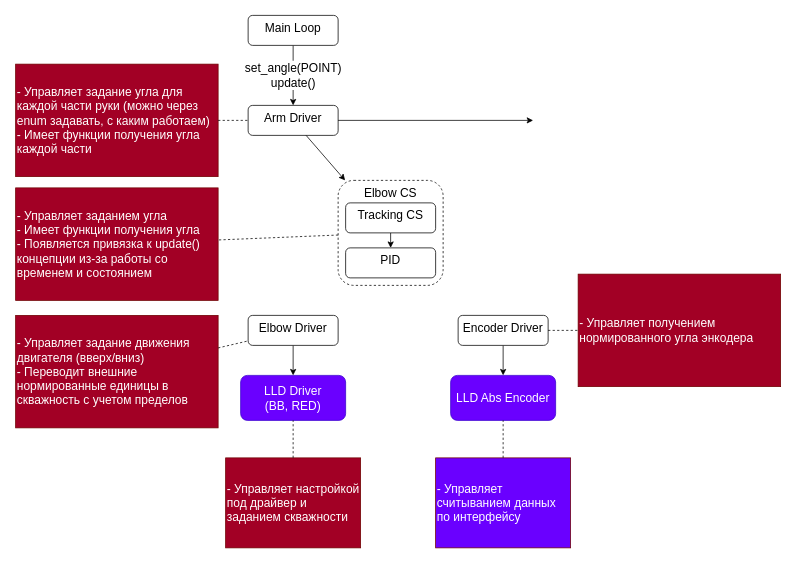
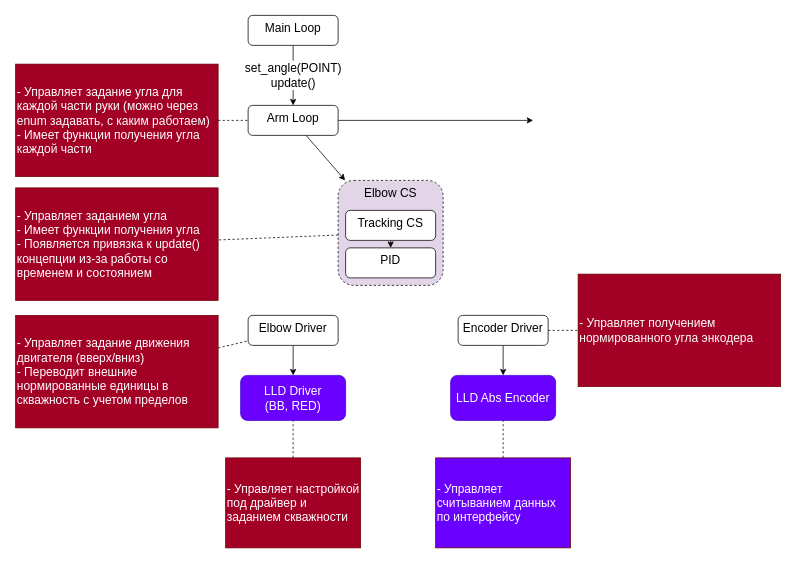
(293, 118) -> (293, 118)
(390, 193) -> (390, 193)
(390, 218) -> (390, 225)
